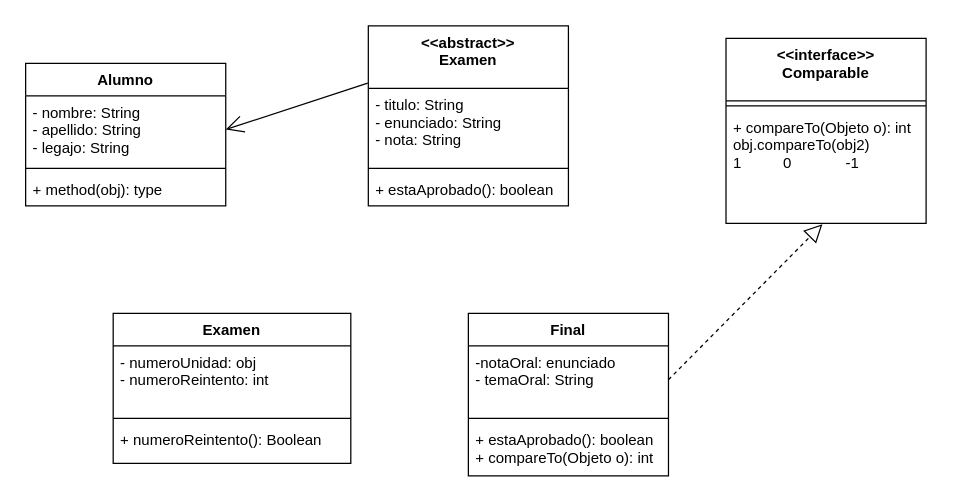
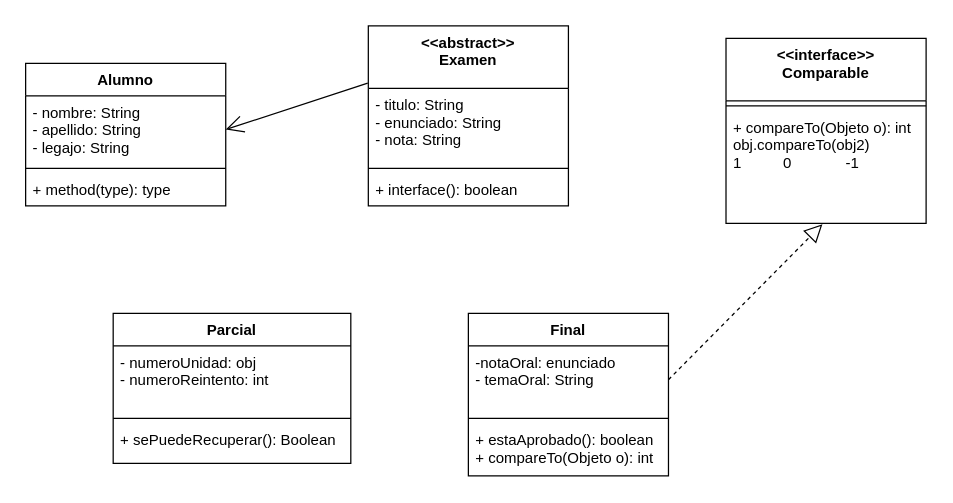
(106, 190) -> (111, 190)
(472, 190) -> (458, 190)
(231, 330) -> (231, 330)
(228, 440) -> (234, 440)
